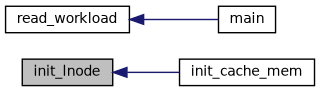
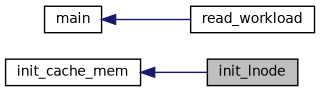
(181, 19) -> (153, 19)
(153, 72) -> (181, 72)
